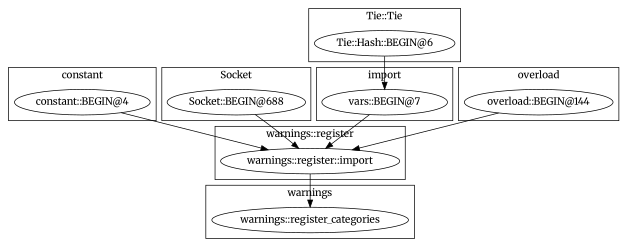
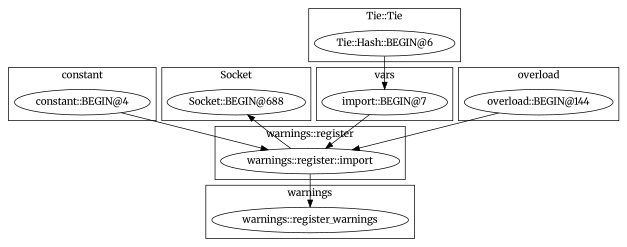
(385, 76) -> (385, 76)
(385, 102) -> (385, 102)
(277, 131) -> (272, 134)
(310, 220) -> (310, 220)
